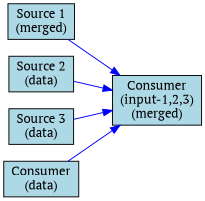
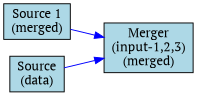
(41, 74) -> none
(157, 100) -> (149, 48)
(41, 127) -> none
(41, 179) -> (37, 74)
